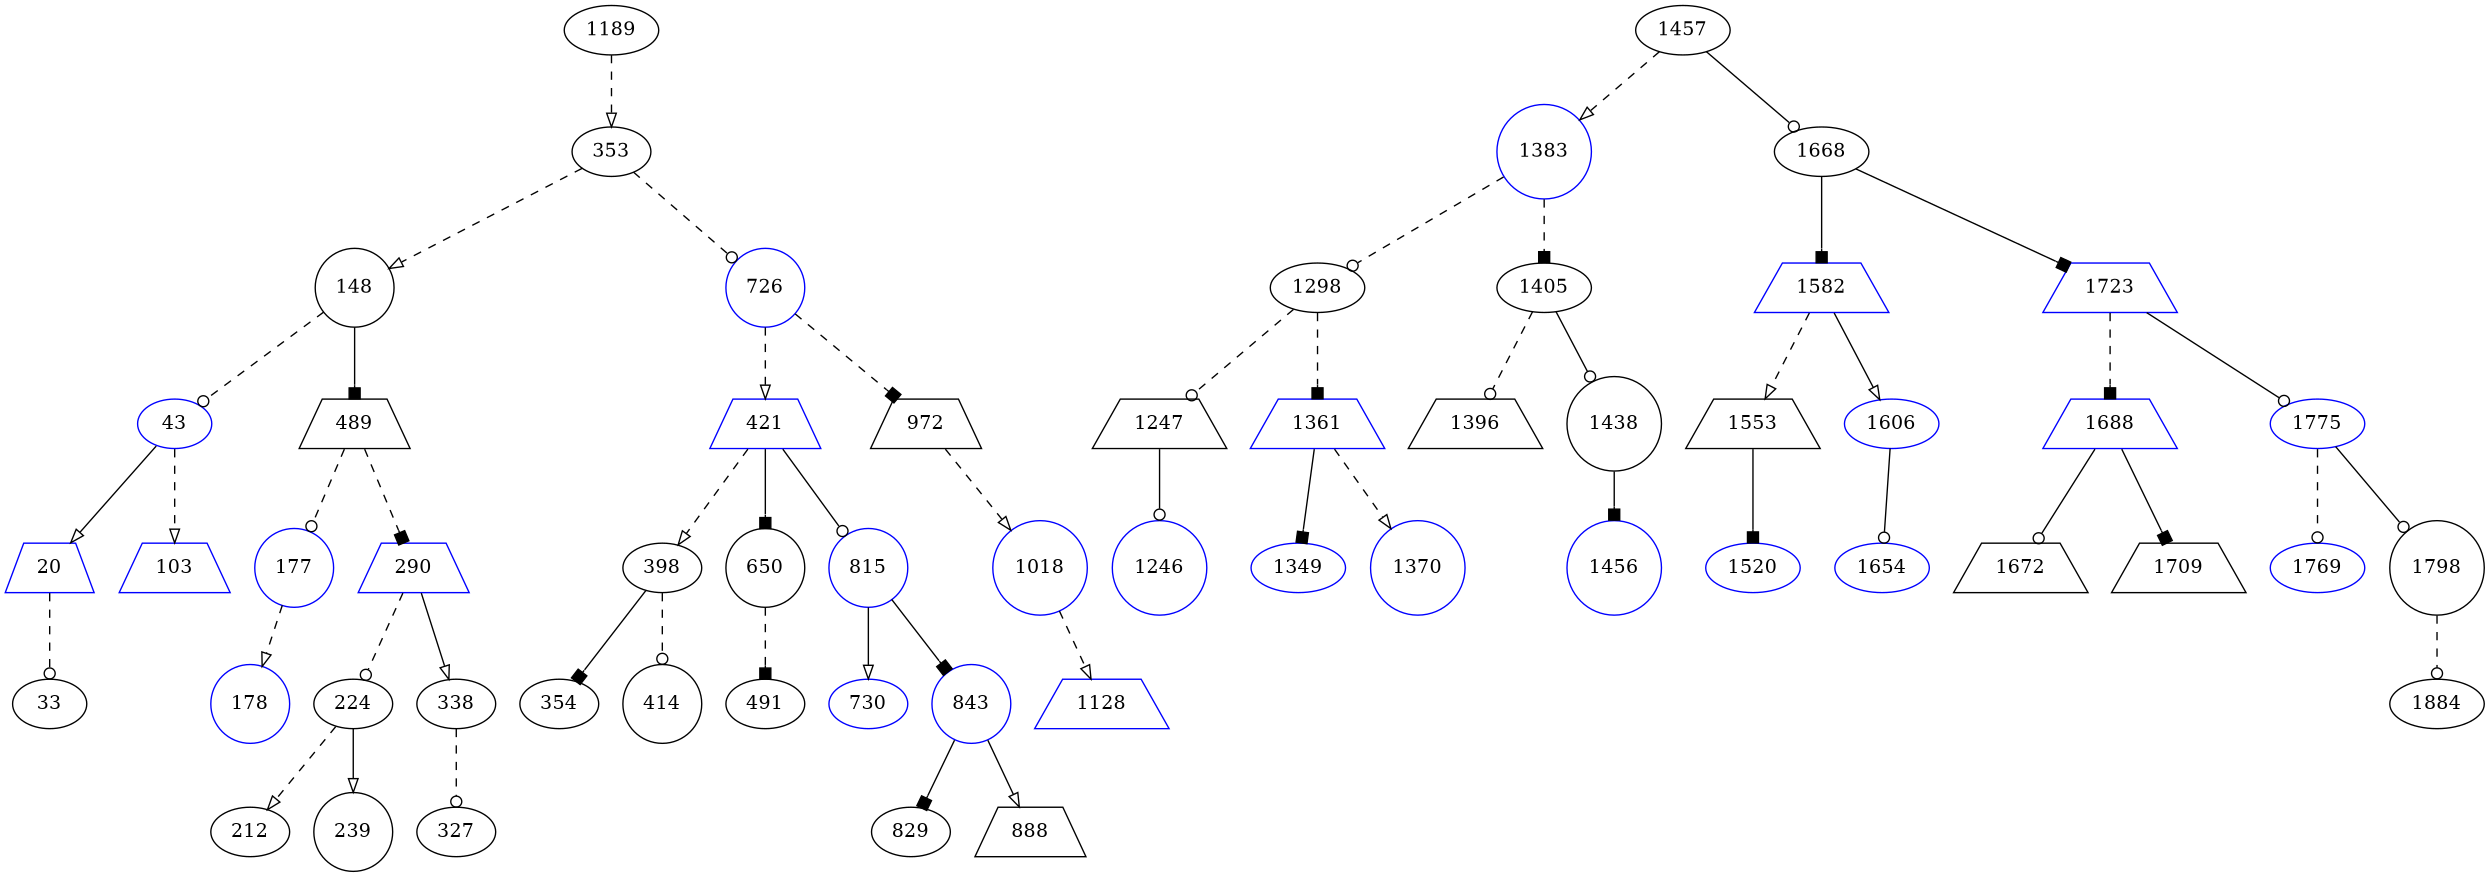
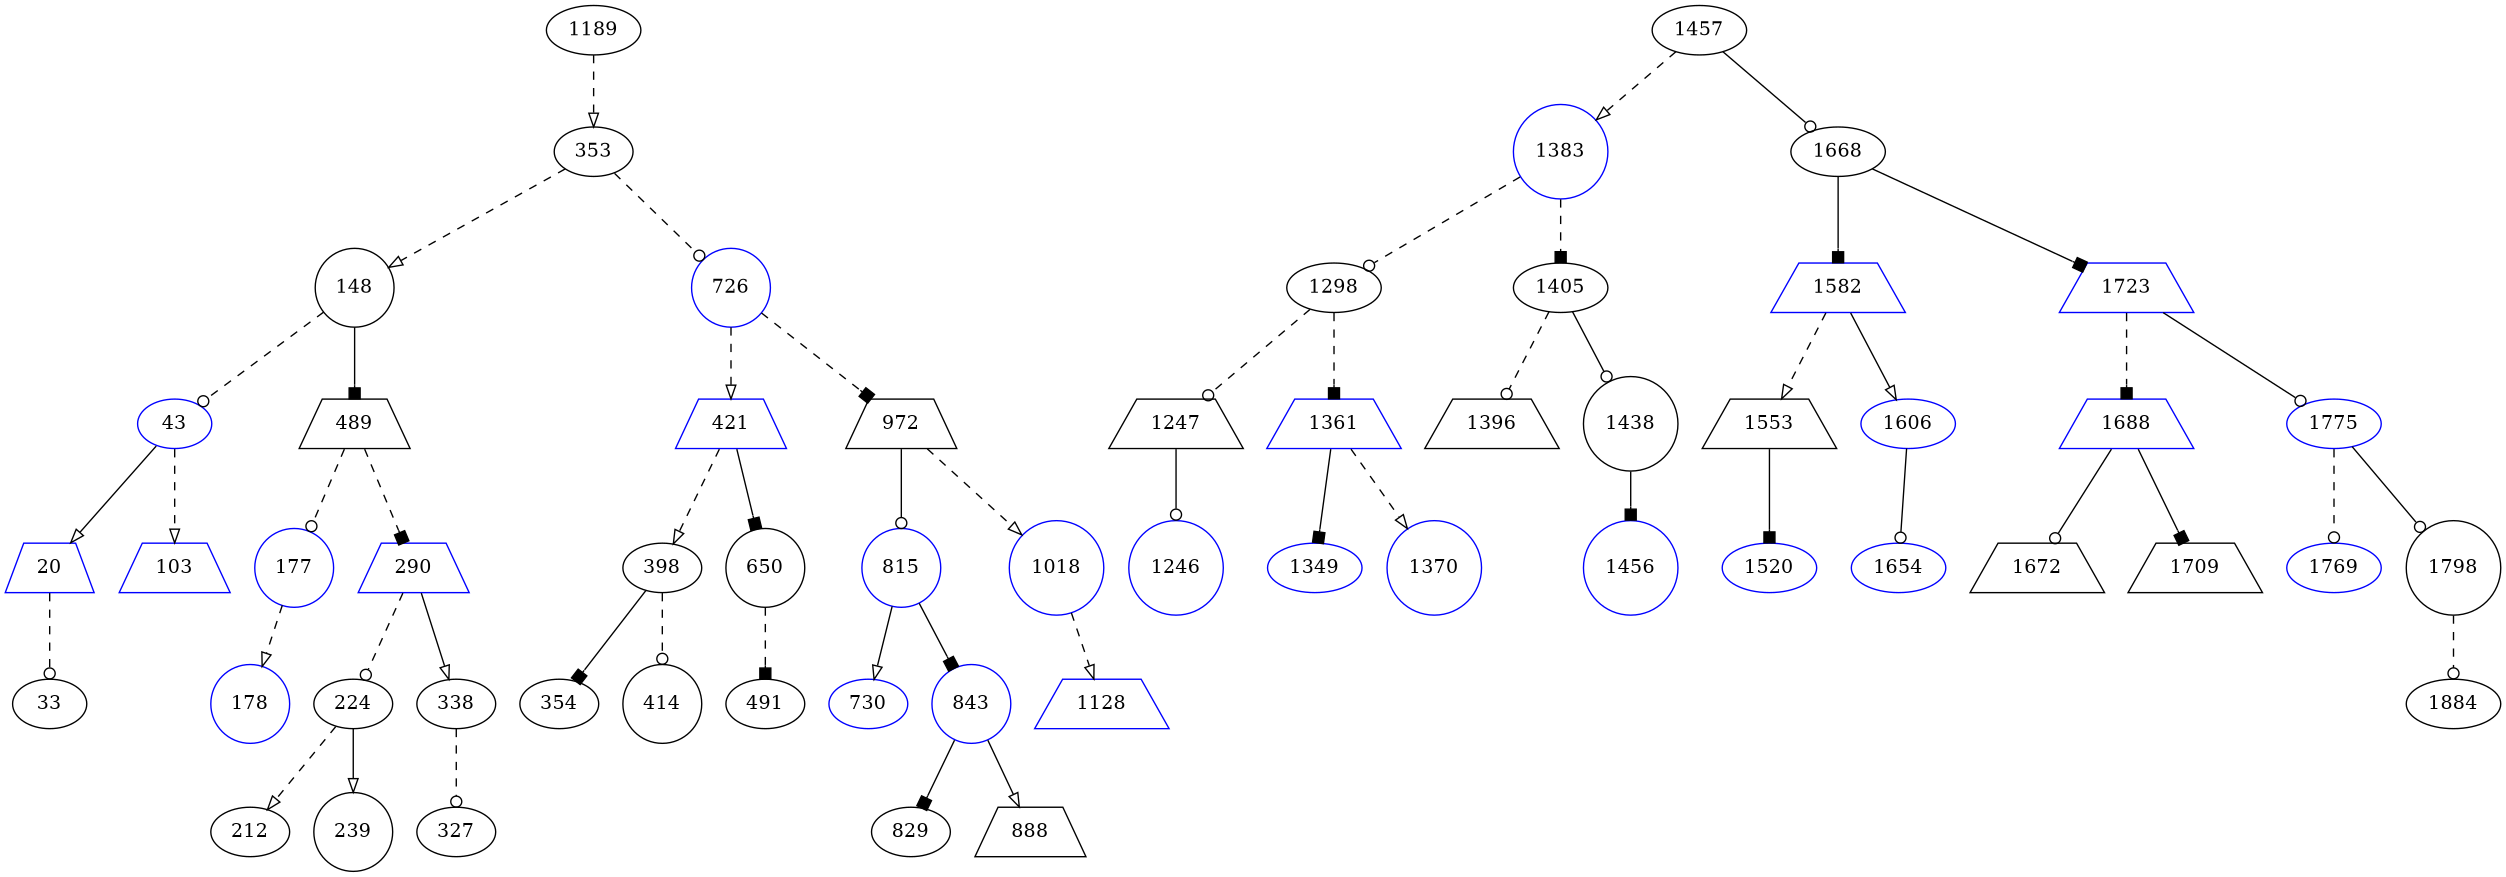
(811, 488) -> (901, 483)
